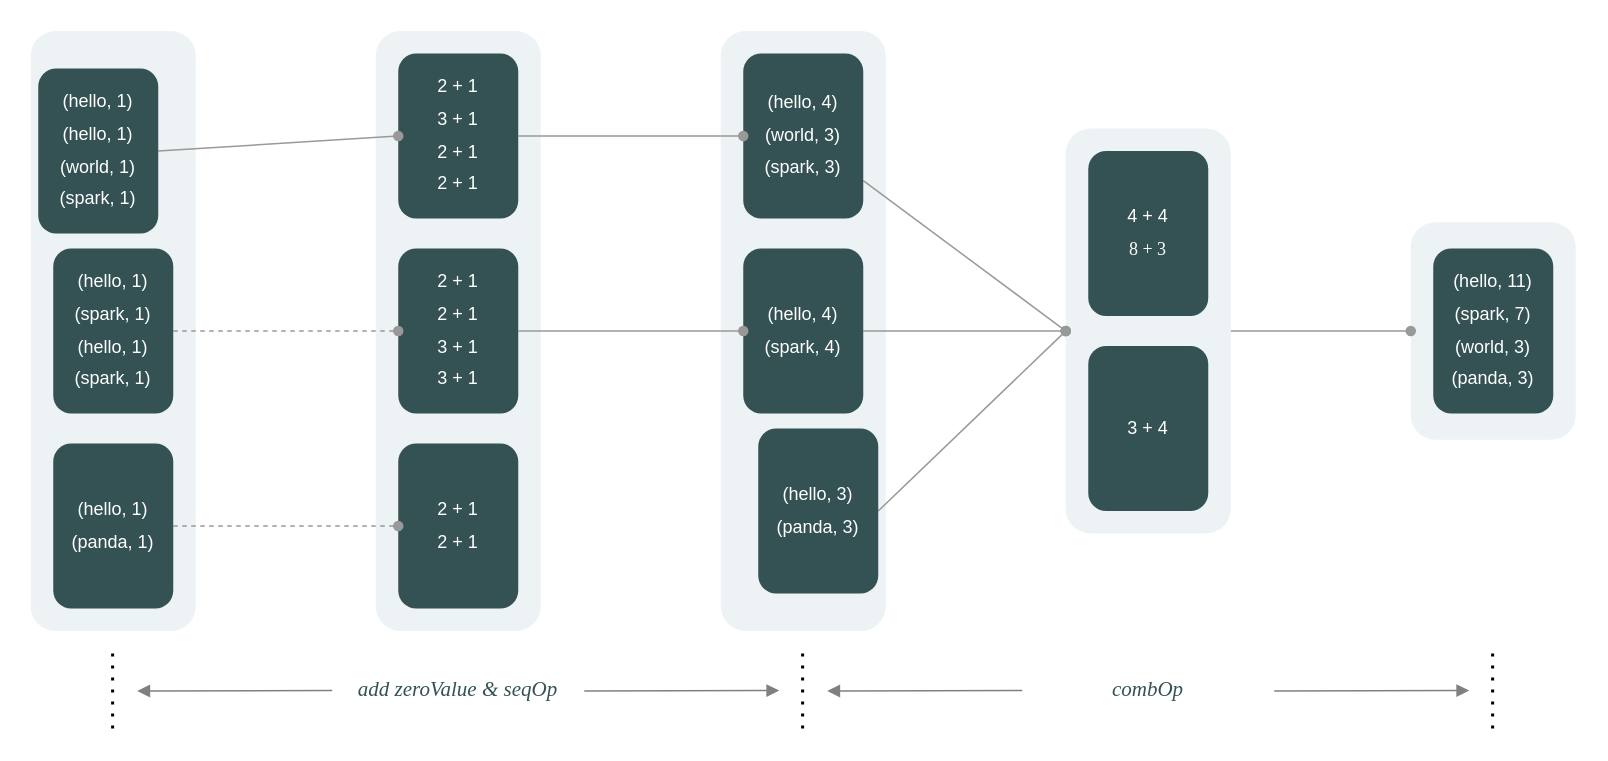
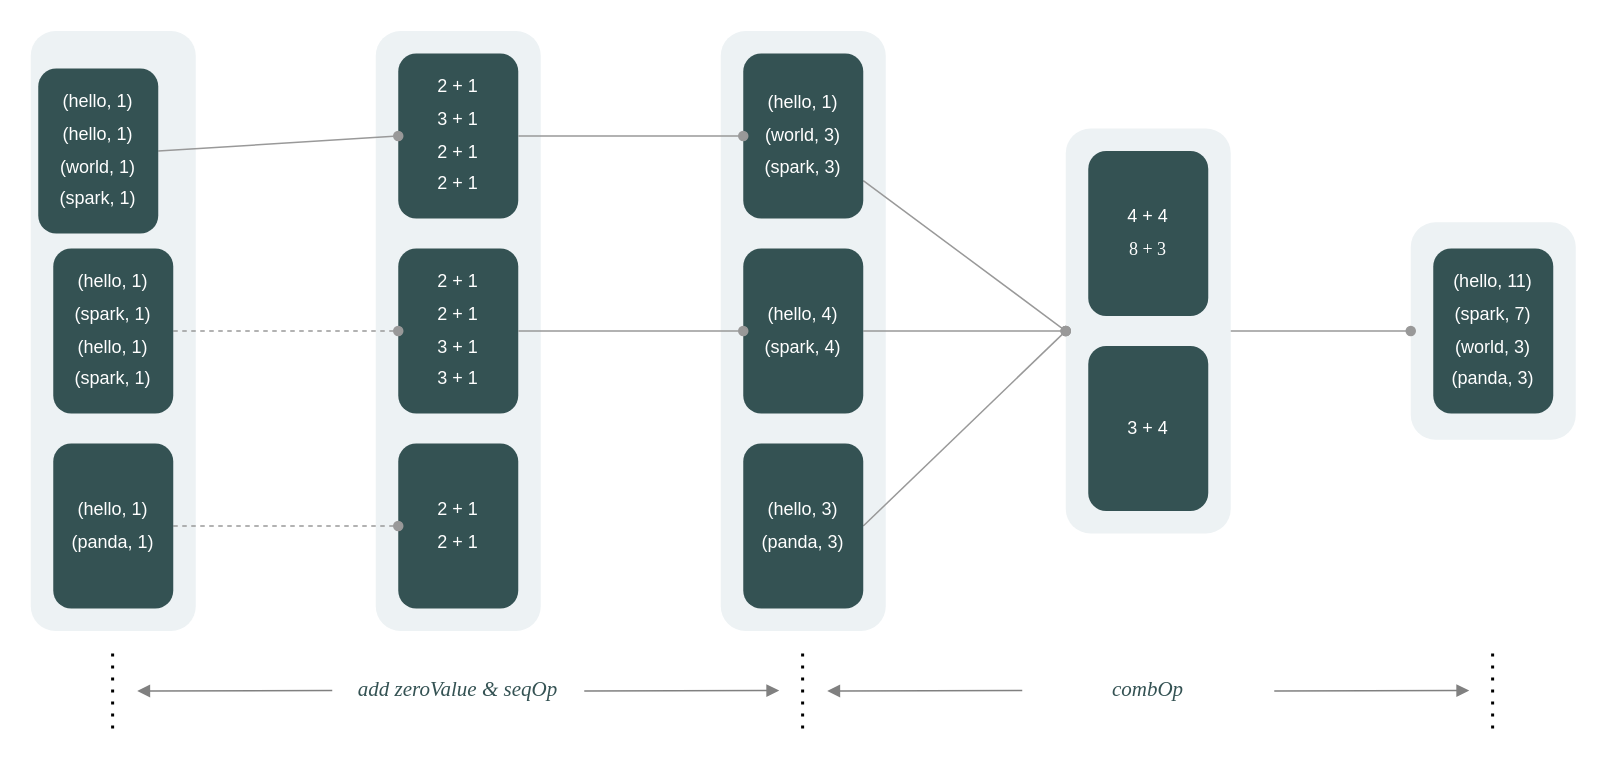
(803, 136) -> (803, 136)
(818, 511) -> (803, 526)
